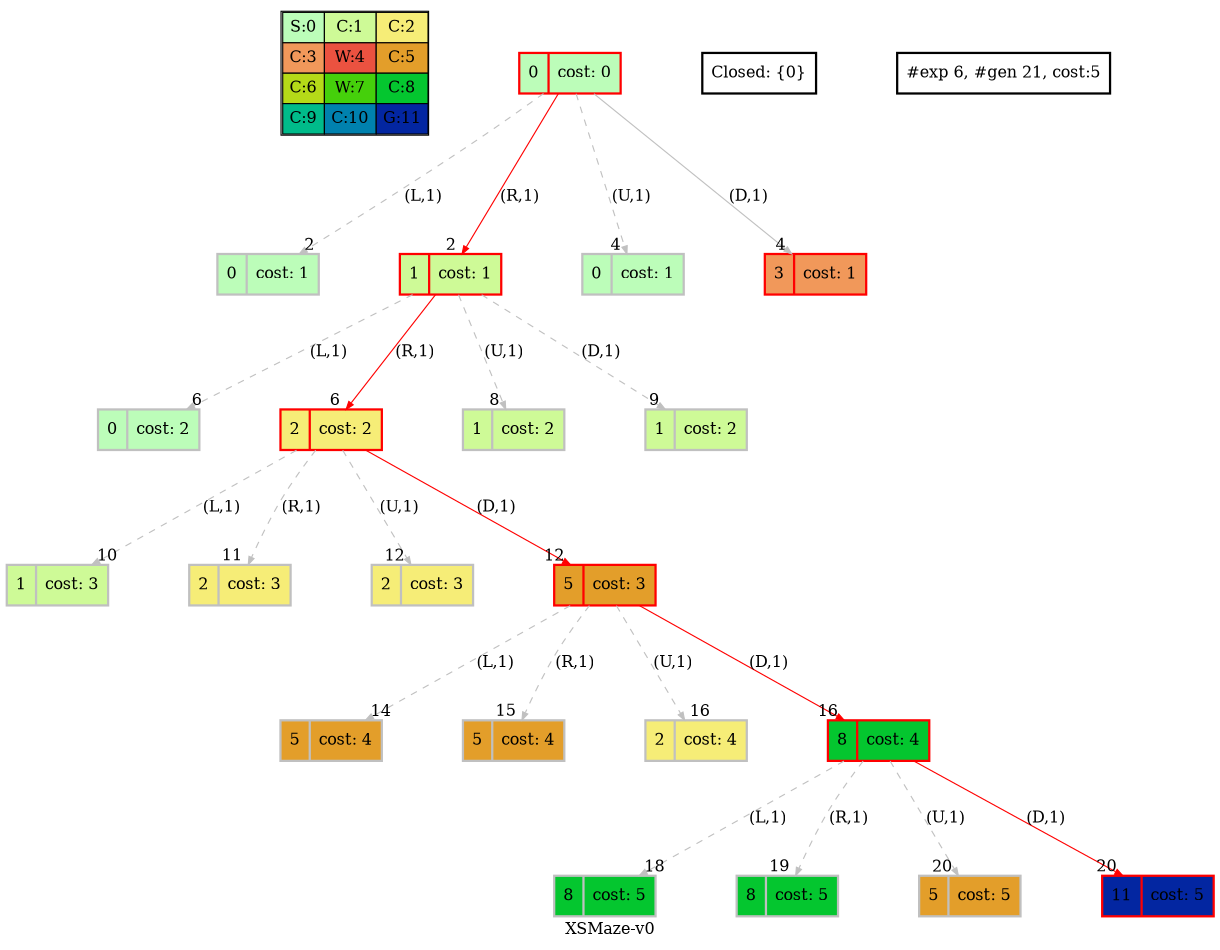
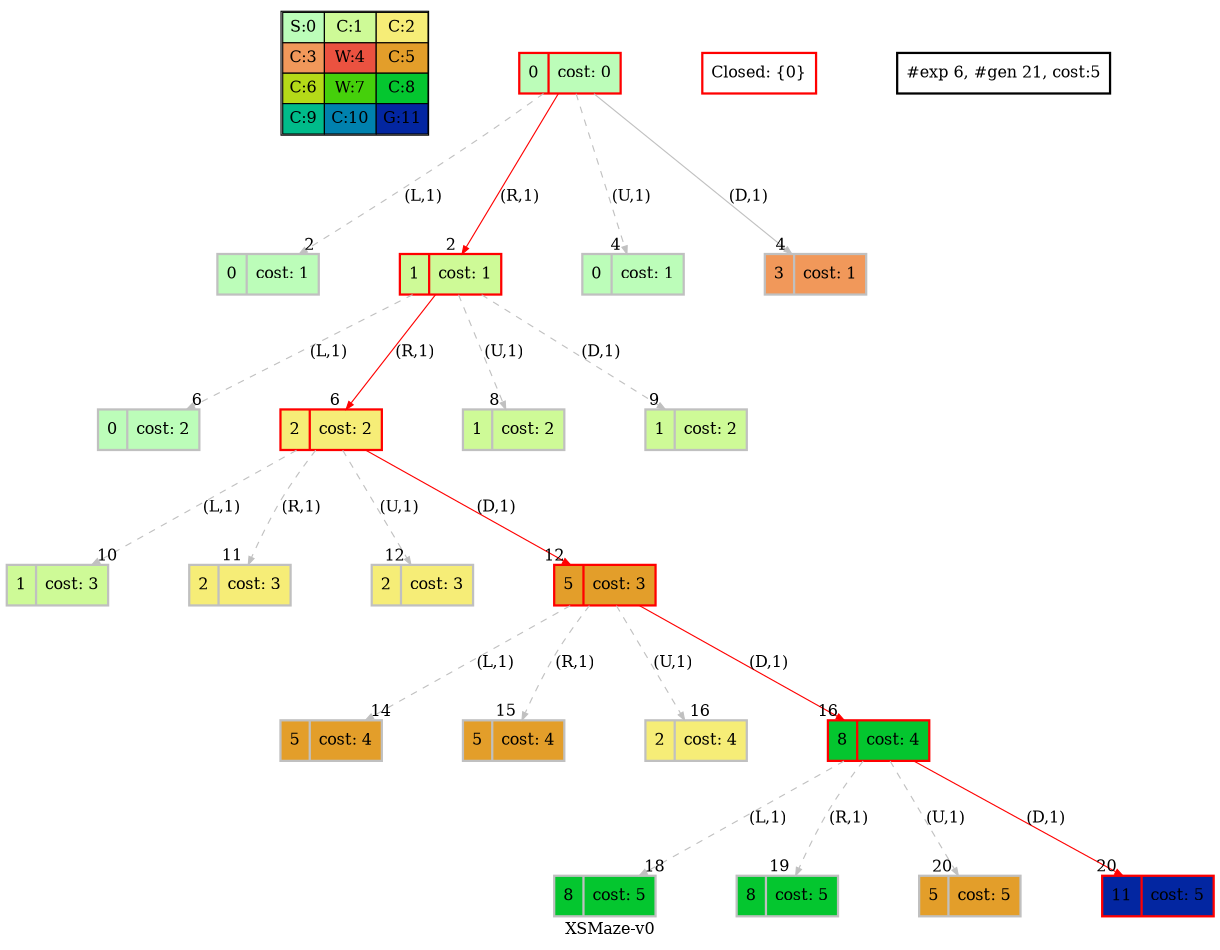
(759, 73) -> (759, 73)
(816, 274) -> (816, 274)
